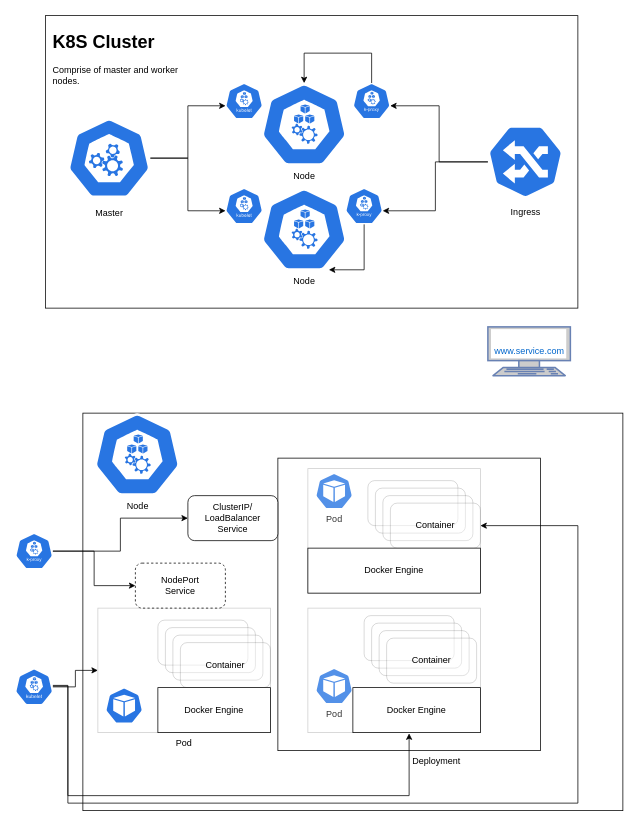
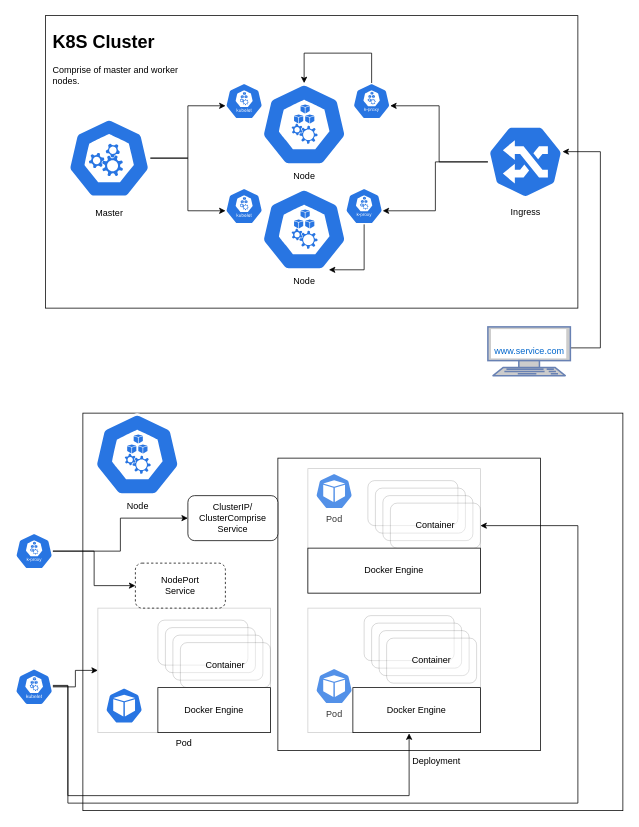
none -> (600, 235)
(233, 518) -> (233, 518)
